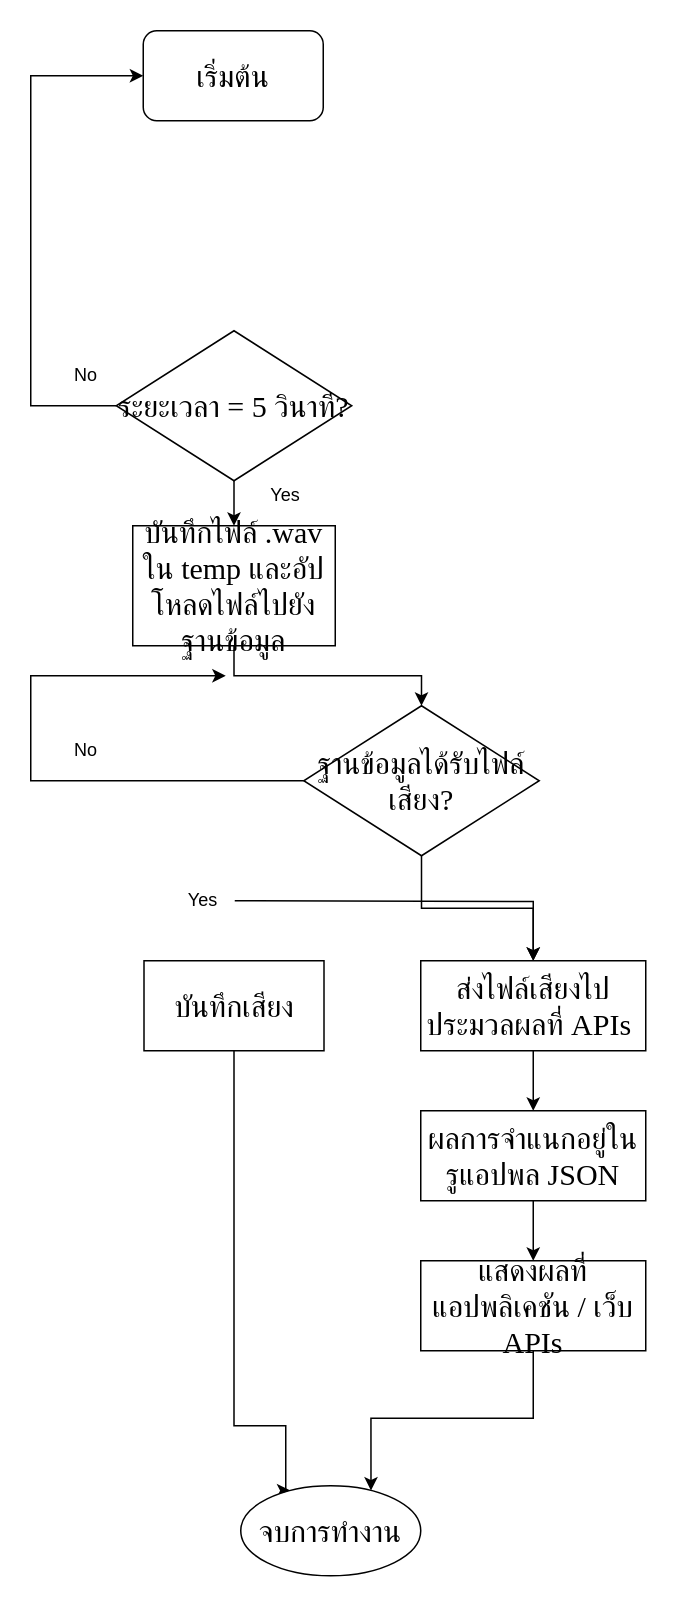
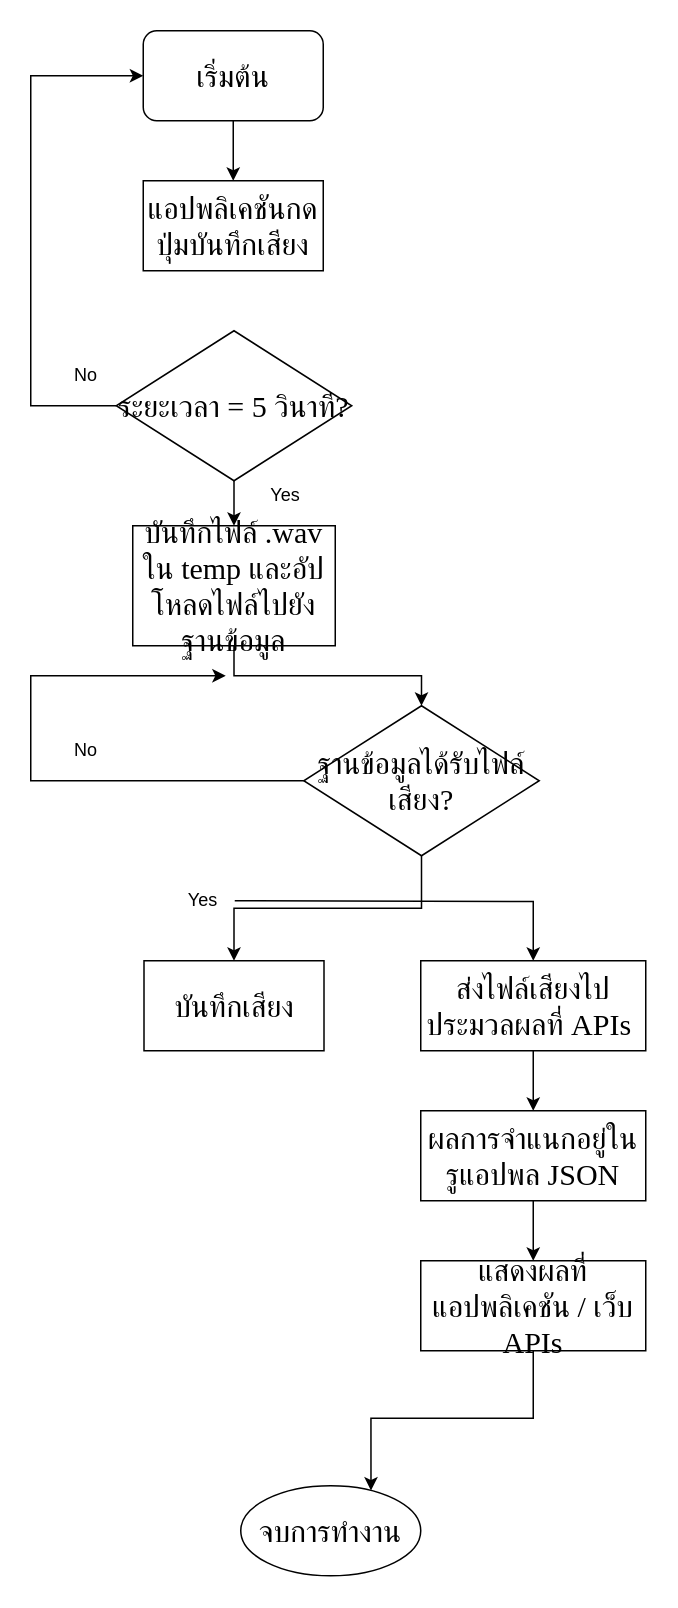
none -> (233, 146)
none -> (233, 226)
(475, 908) -> (308, 908)
(234, 1298) -> none
